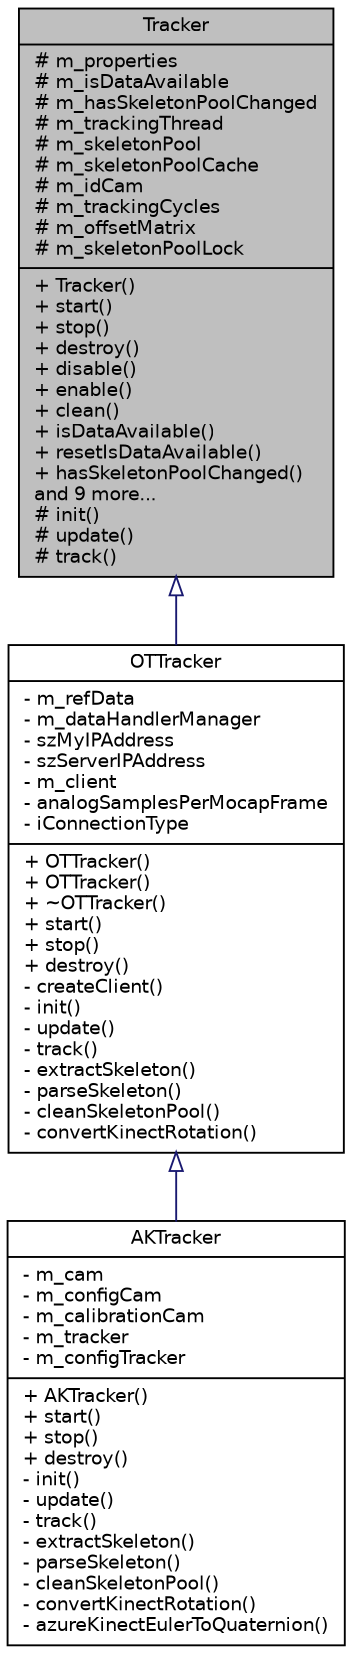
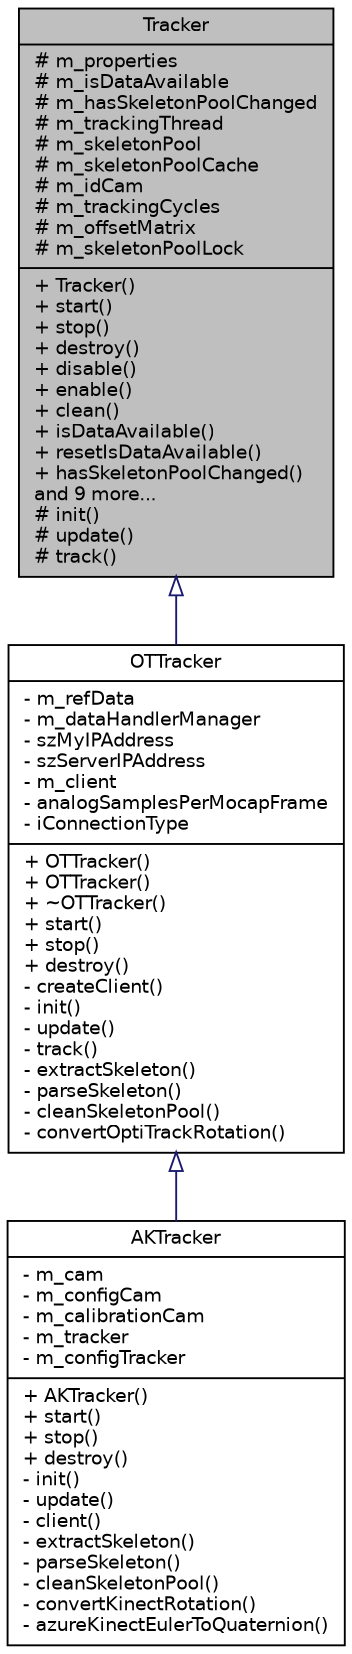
(141, 1133) -> (155, 1133)
(61, 1521) -> (63, 1521)
